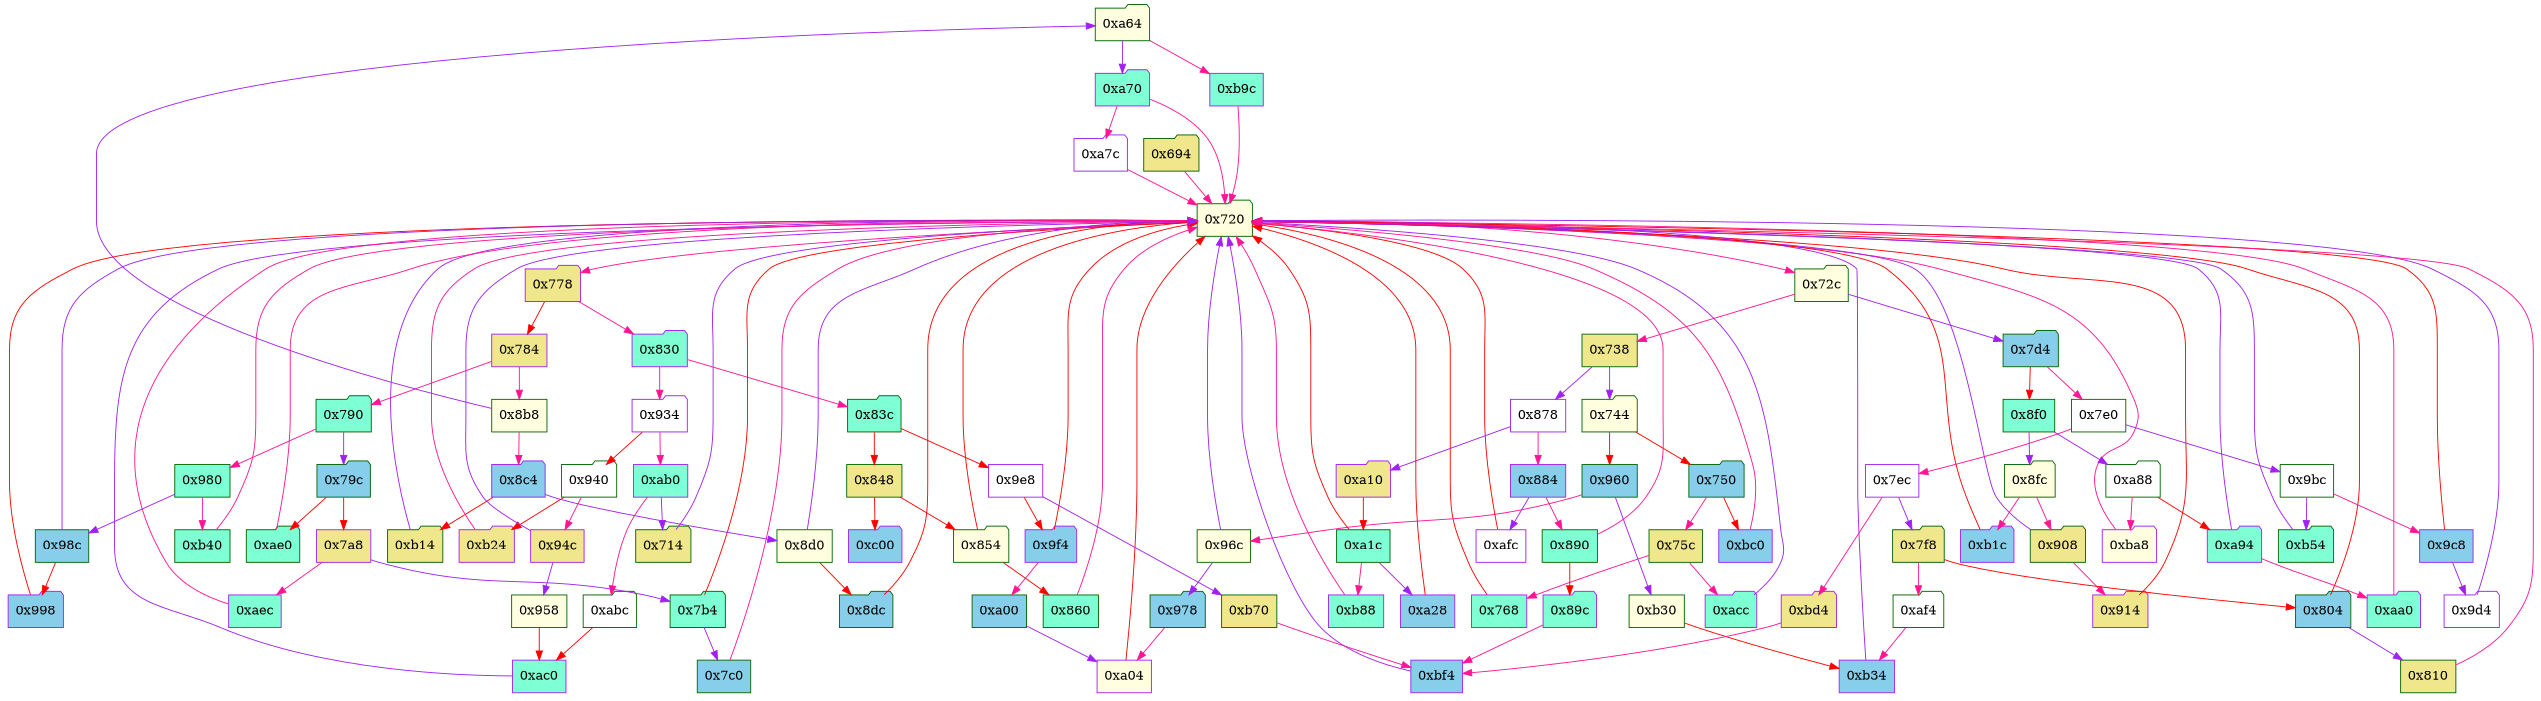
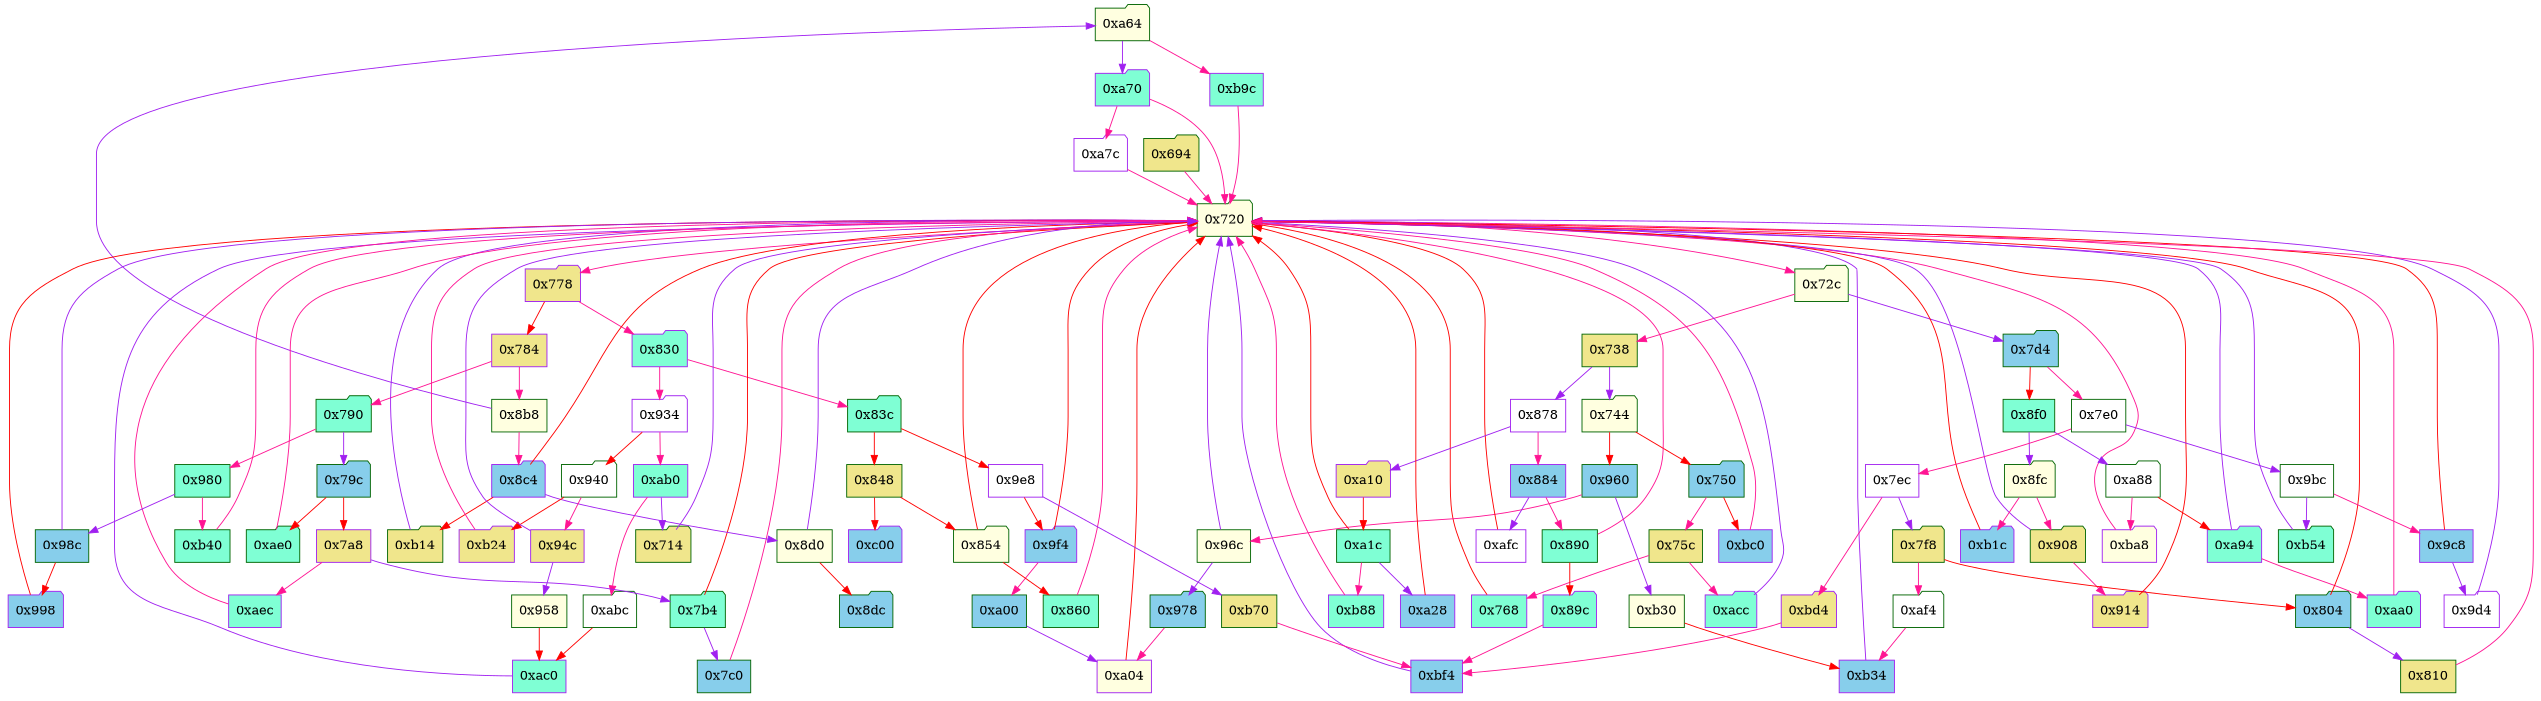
(934, 320) -> (755, 254)
